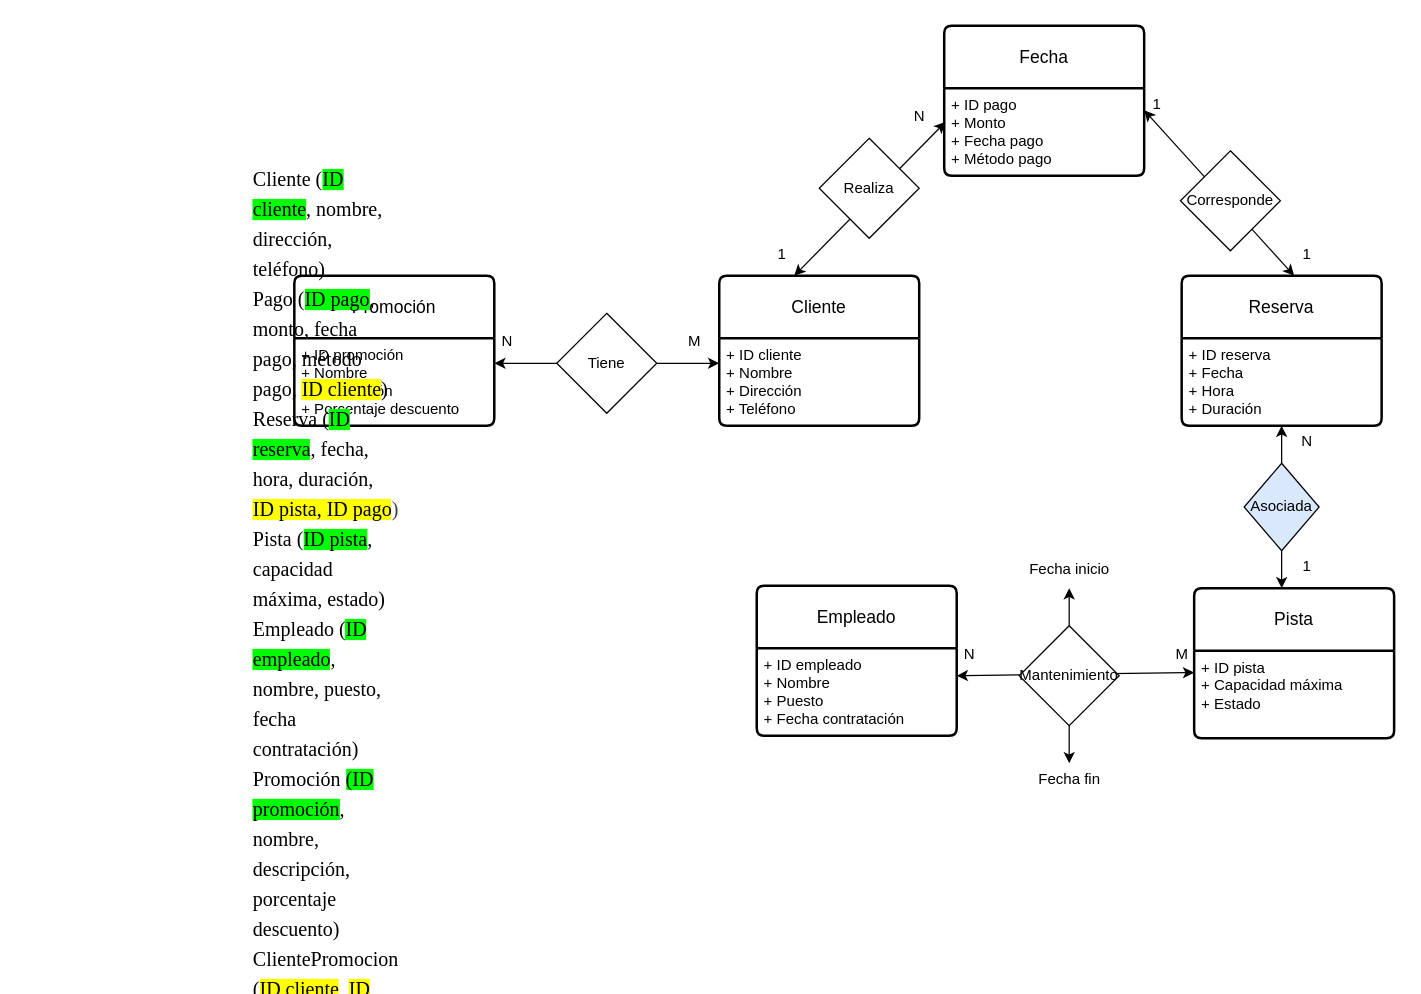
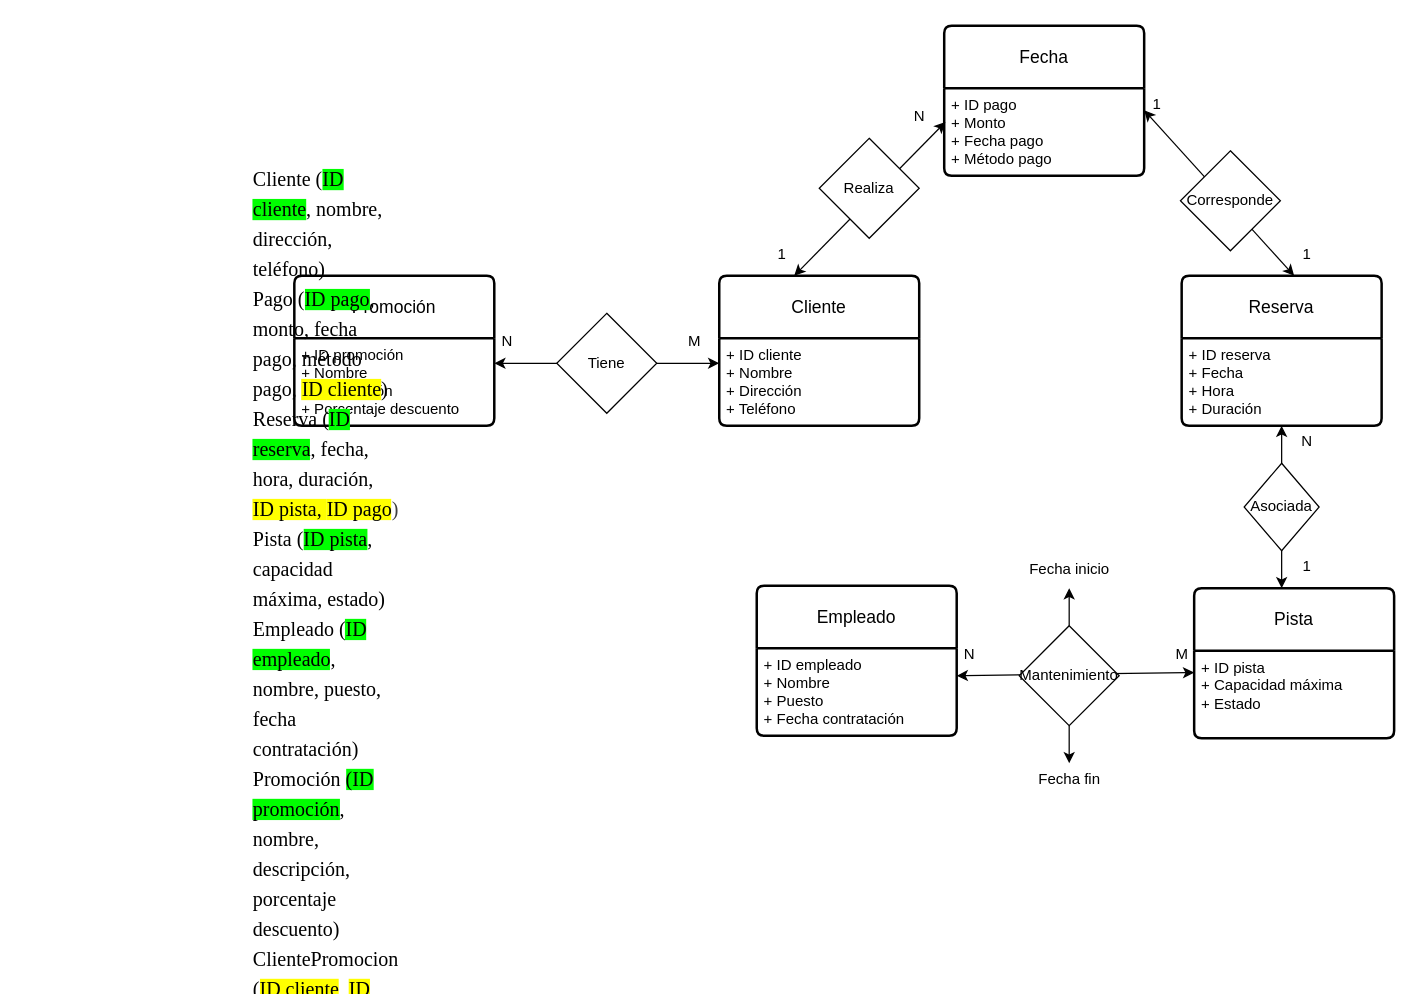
(1282, 507) -> (1282, 507)
